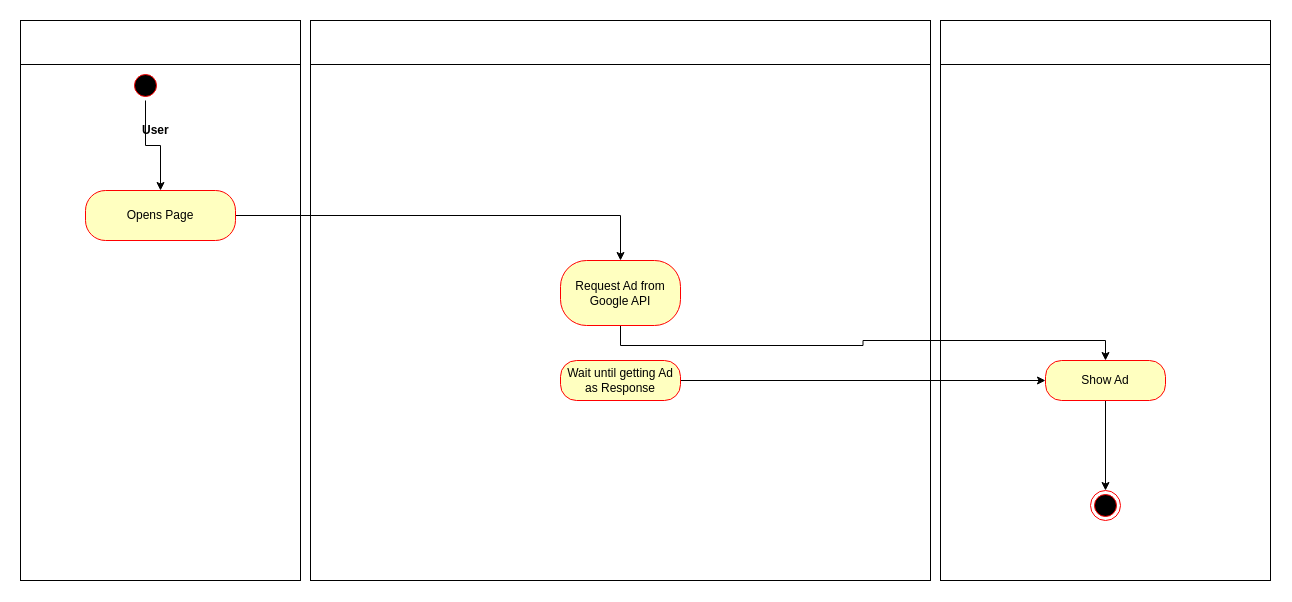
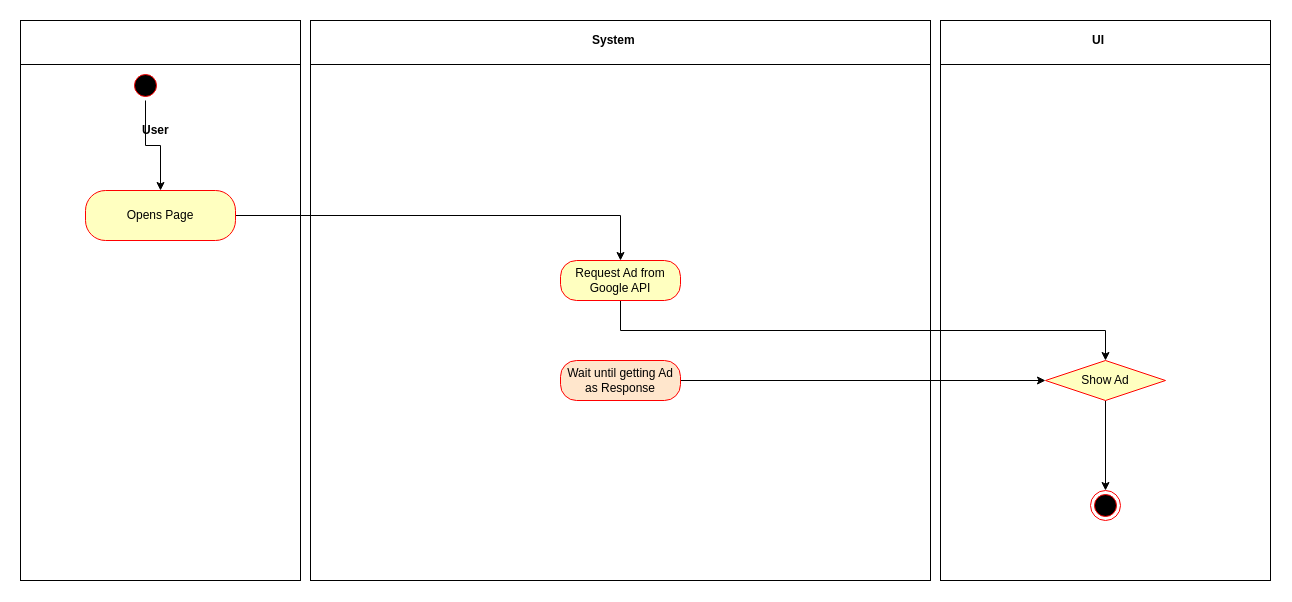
none -> (621, 41)
none -> (1106, 41)
(621, 293) -> (621, 281)
(621, 381) -> (621, 381)
(1106, 381) -> (1106, 381)
